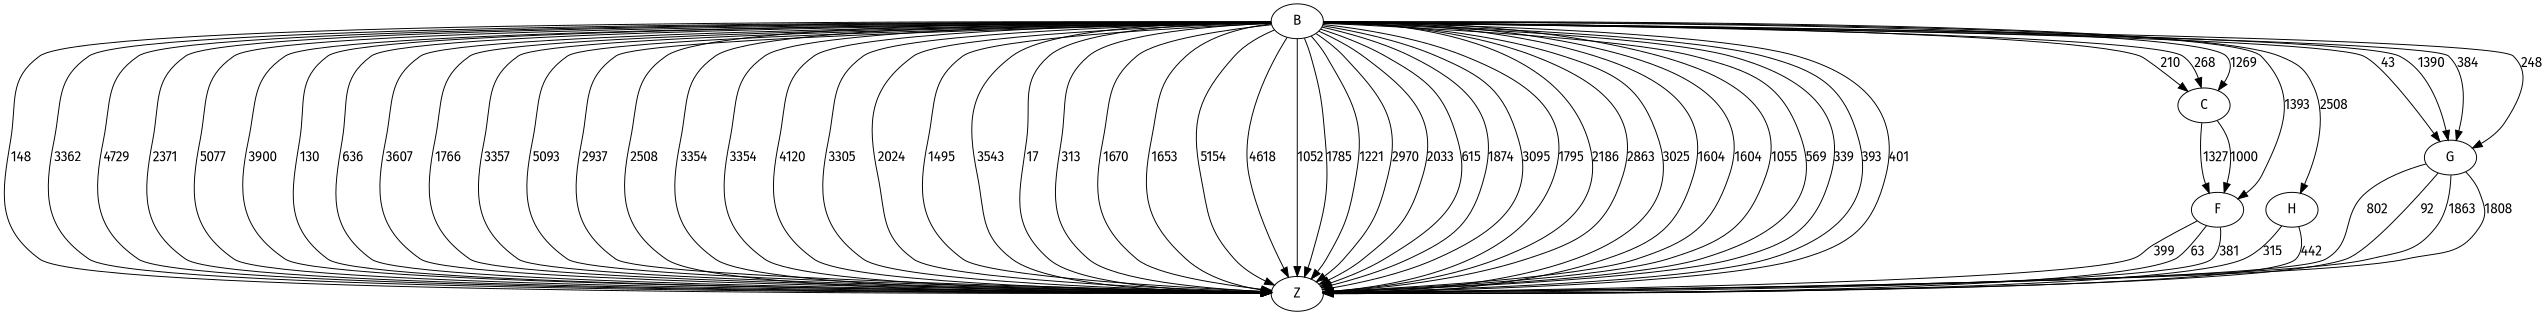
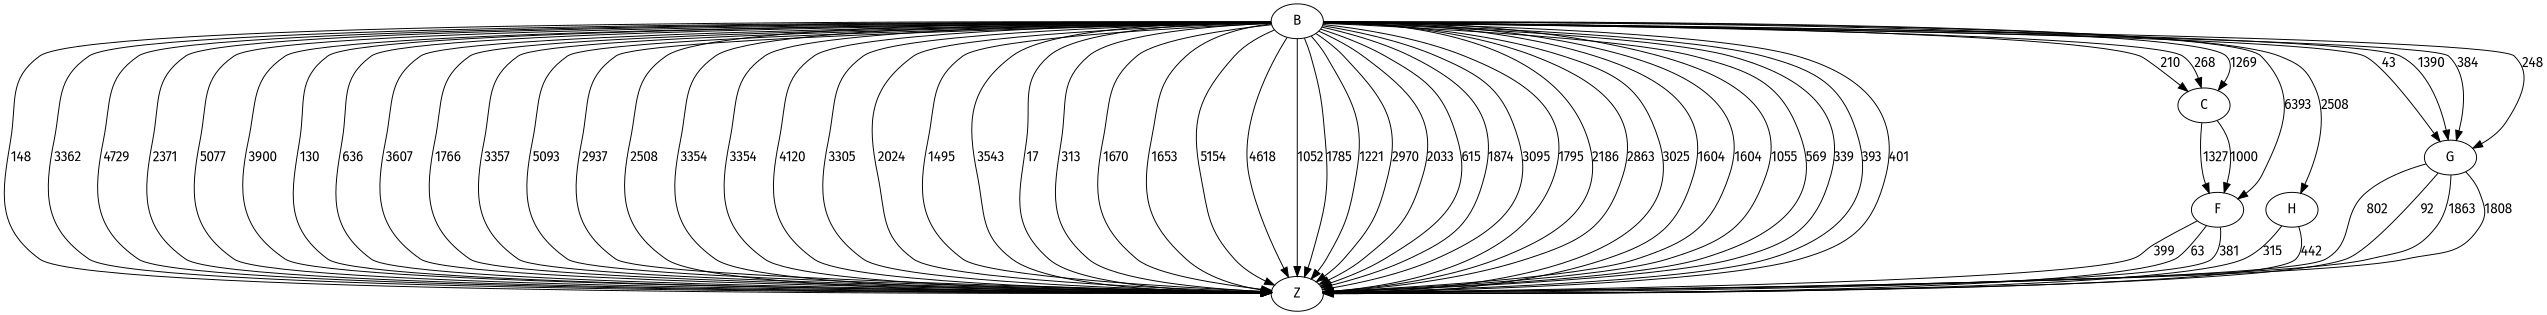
(2297, 105) -> (2298, 105)
